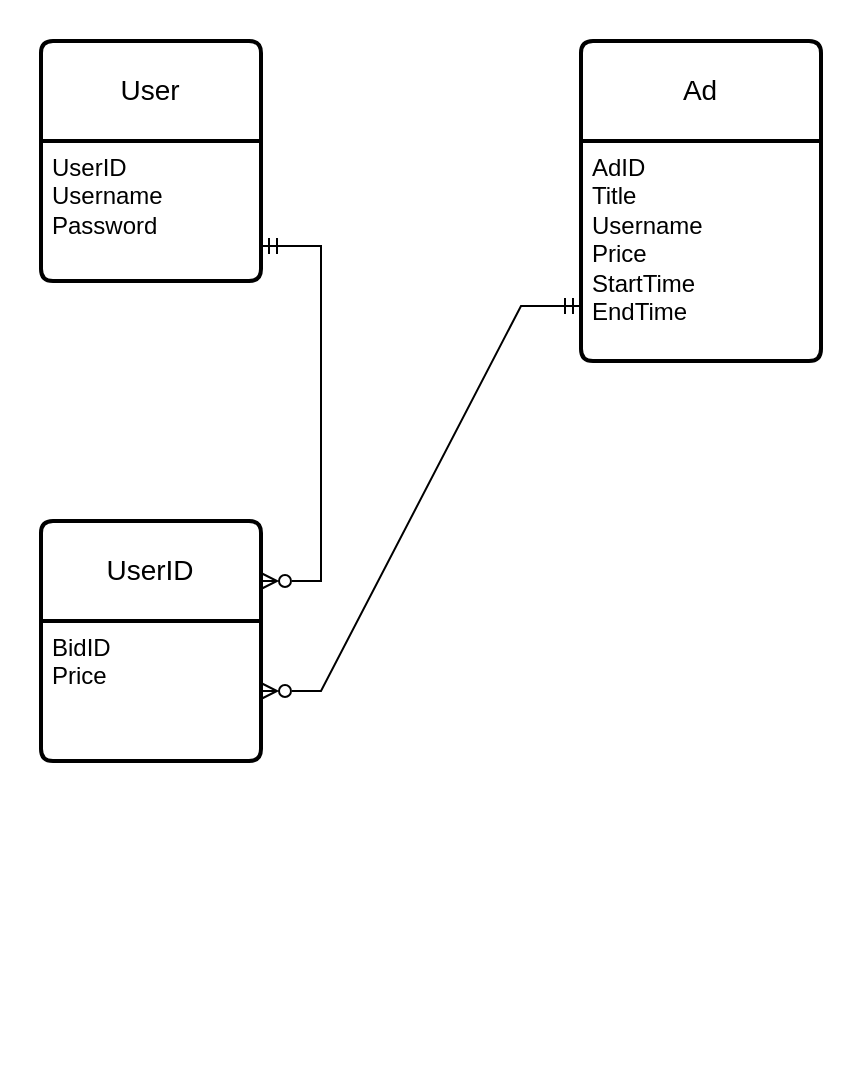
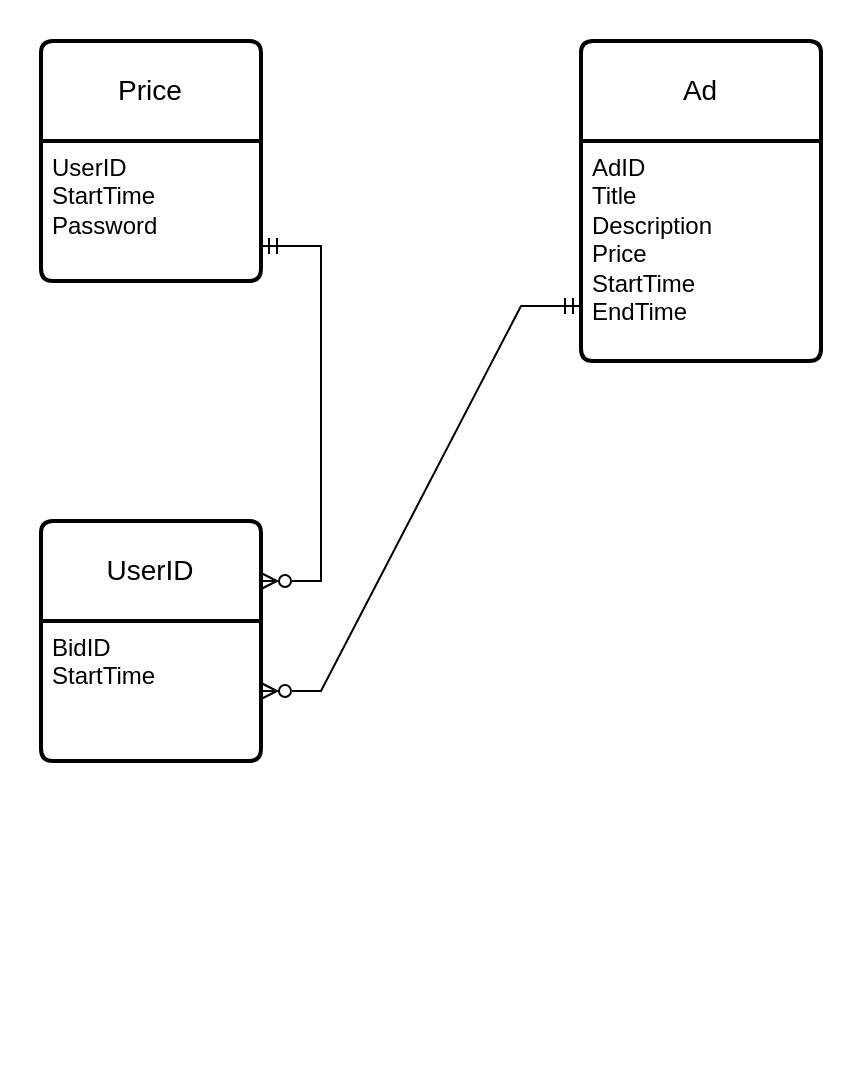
(151, 91) -> (151, 91)
(107, 198) -> (110, 198)
(650, 241) -> (661, 241)
(83, 664) -> (110, 664)
